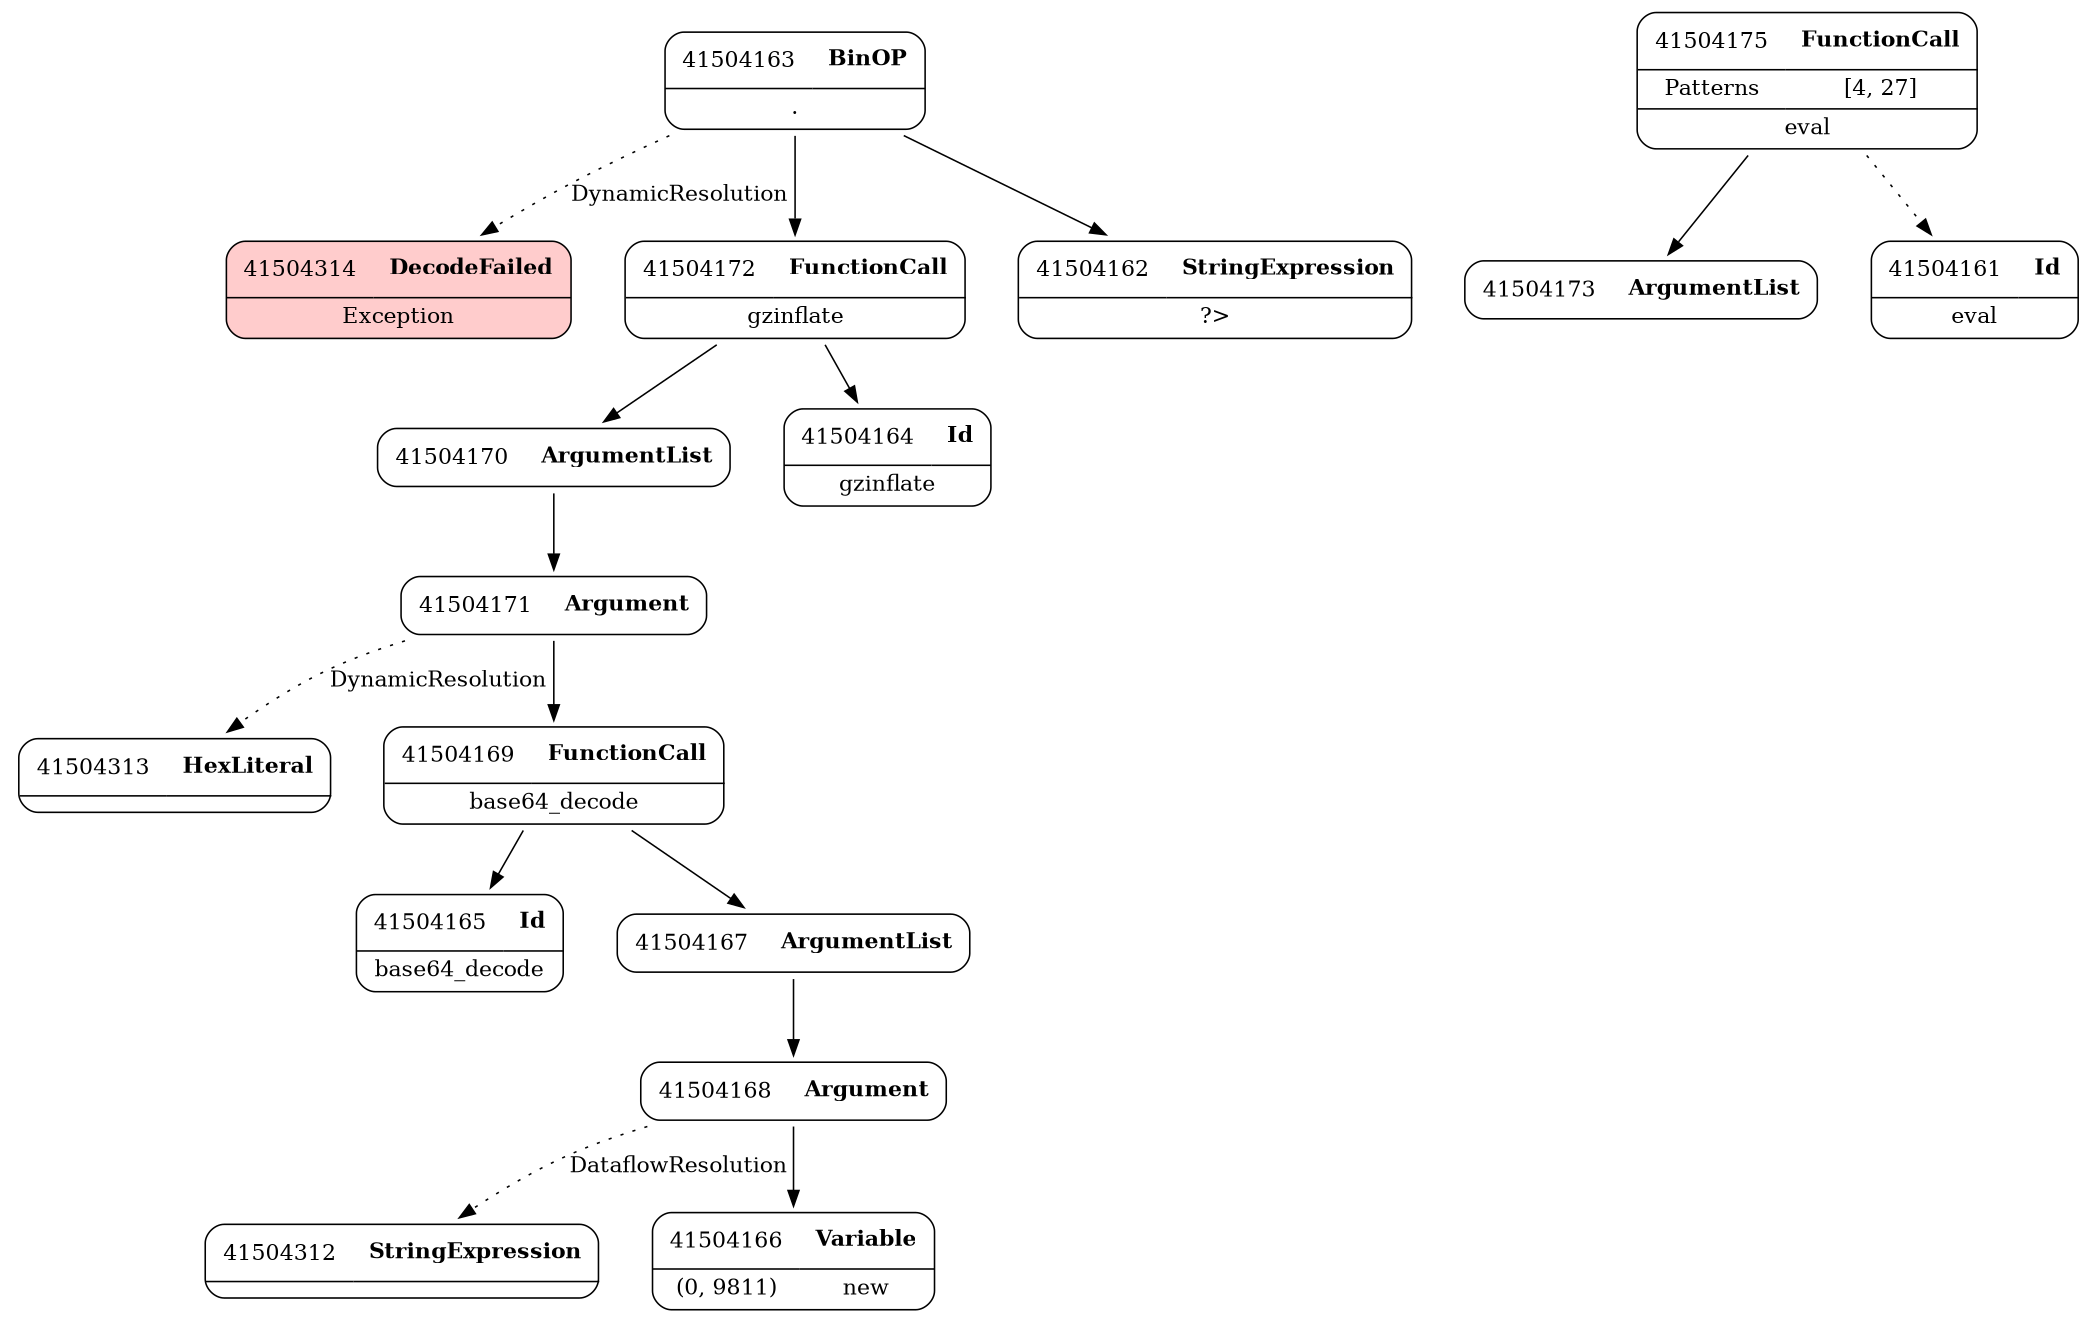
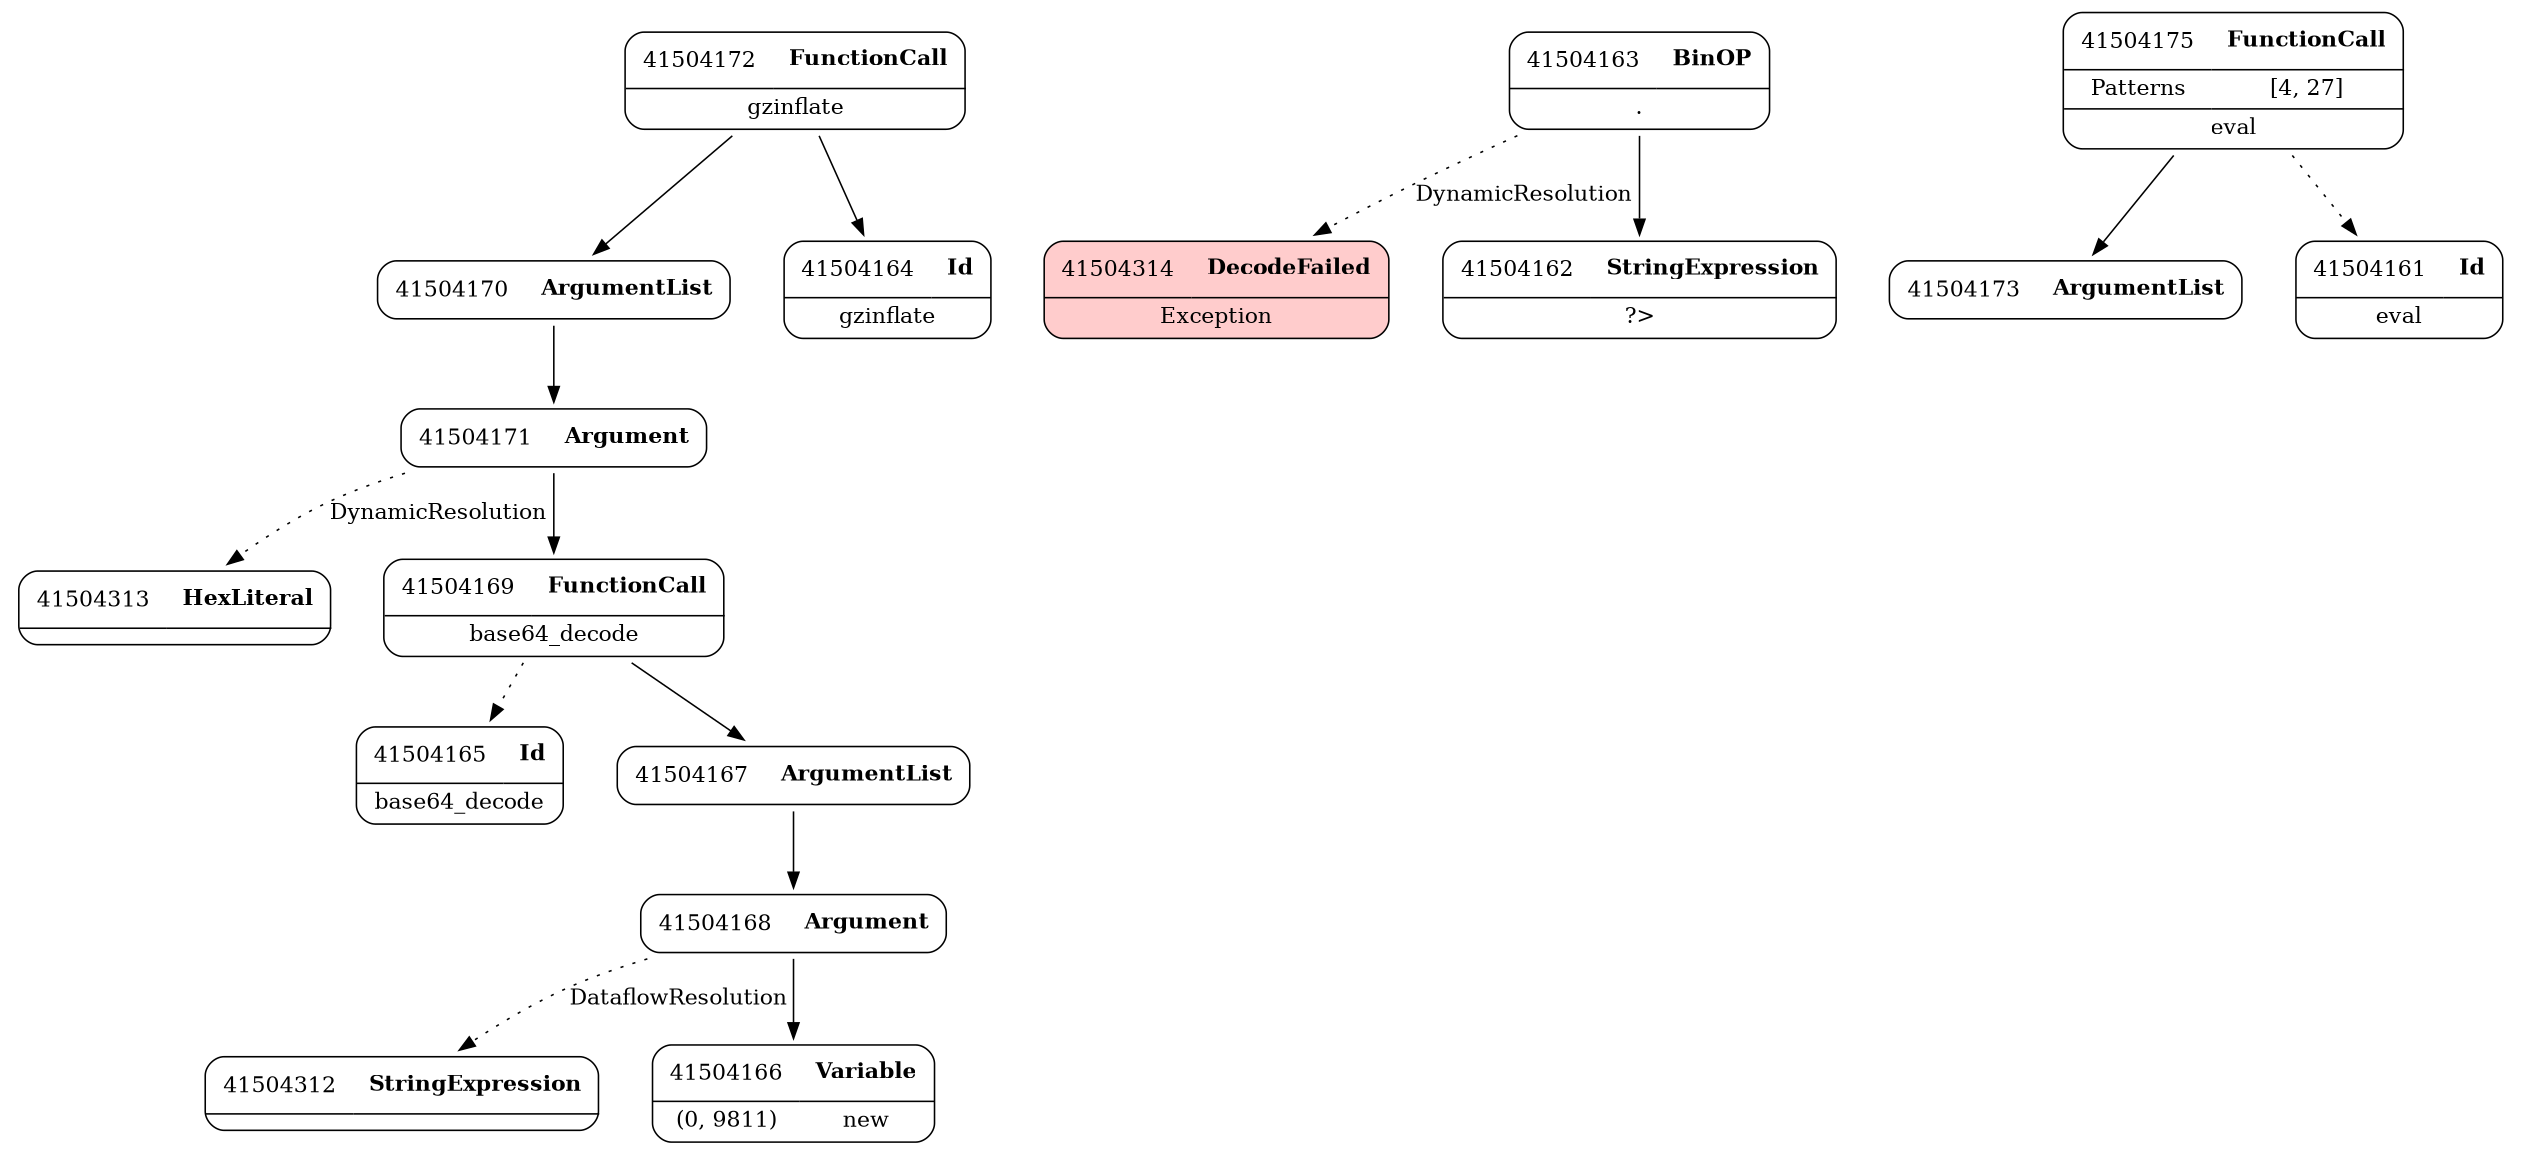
(795, 177) -> none
(511, 852) -> (511, 685)
